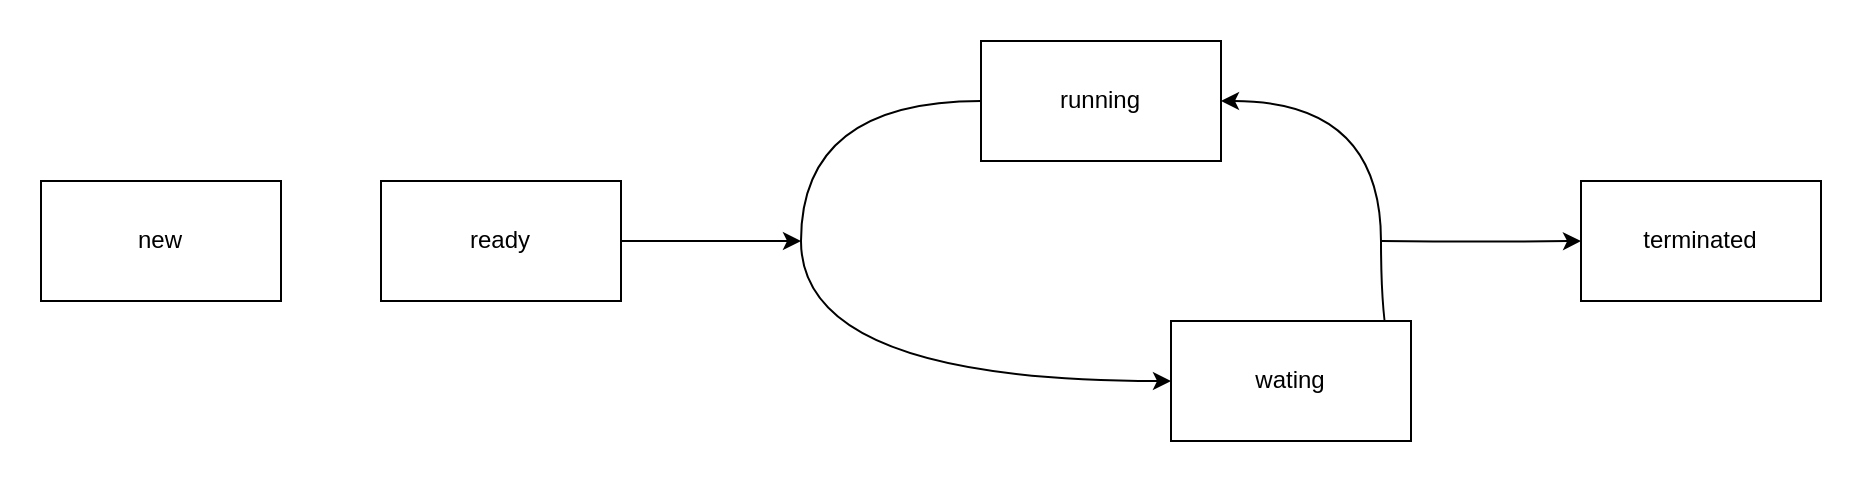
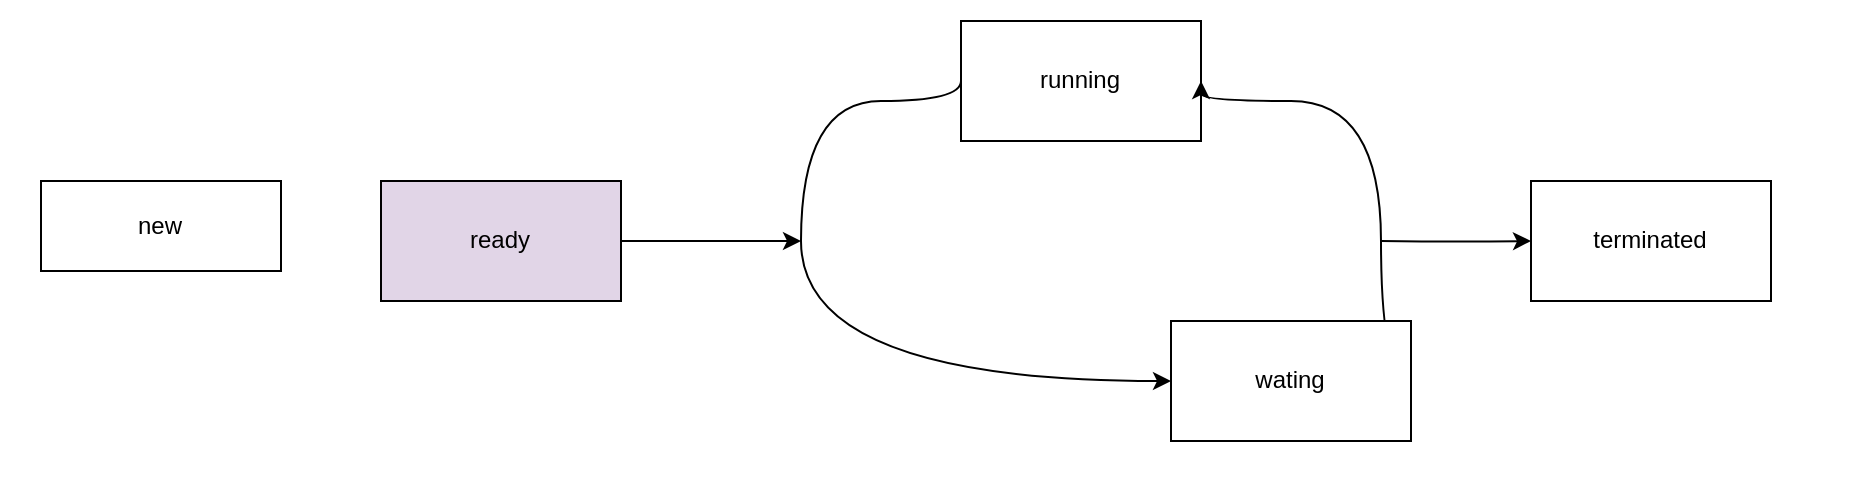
(1101, 101) -> (1081, 81)
(161, 241) -> (161, 226)
(501, 241) -> (501, 241)
(1701, 241) -> (1651, 241)
